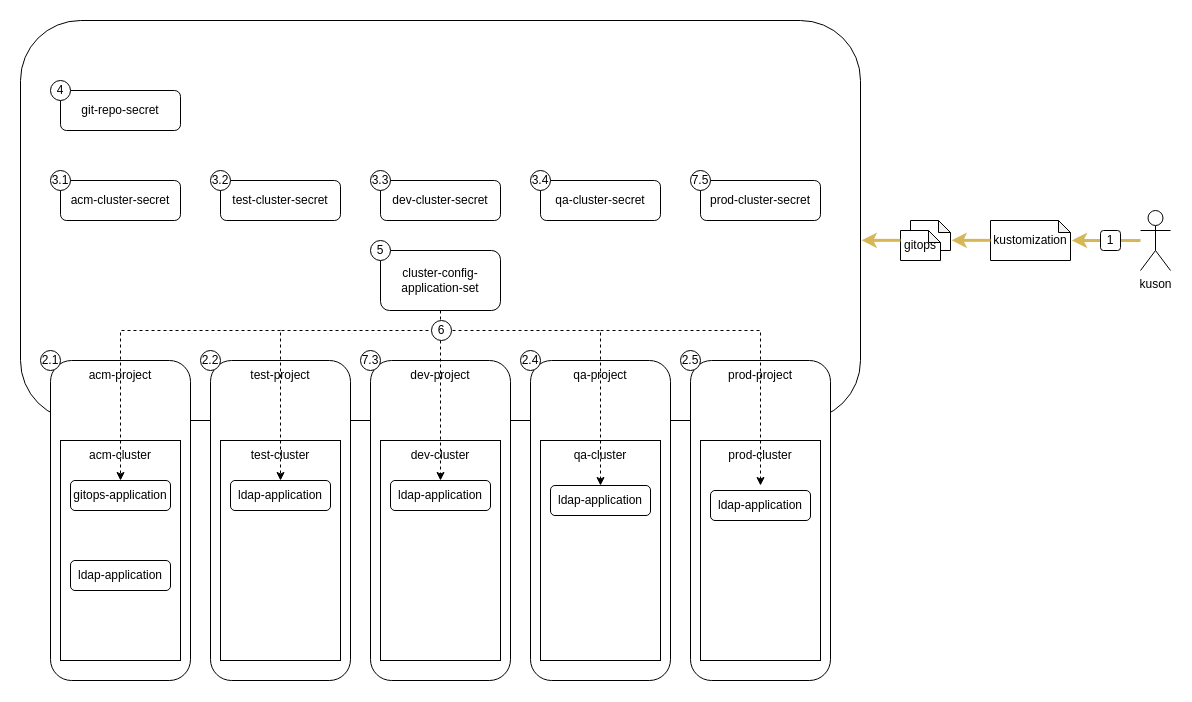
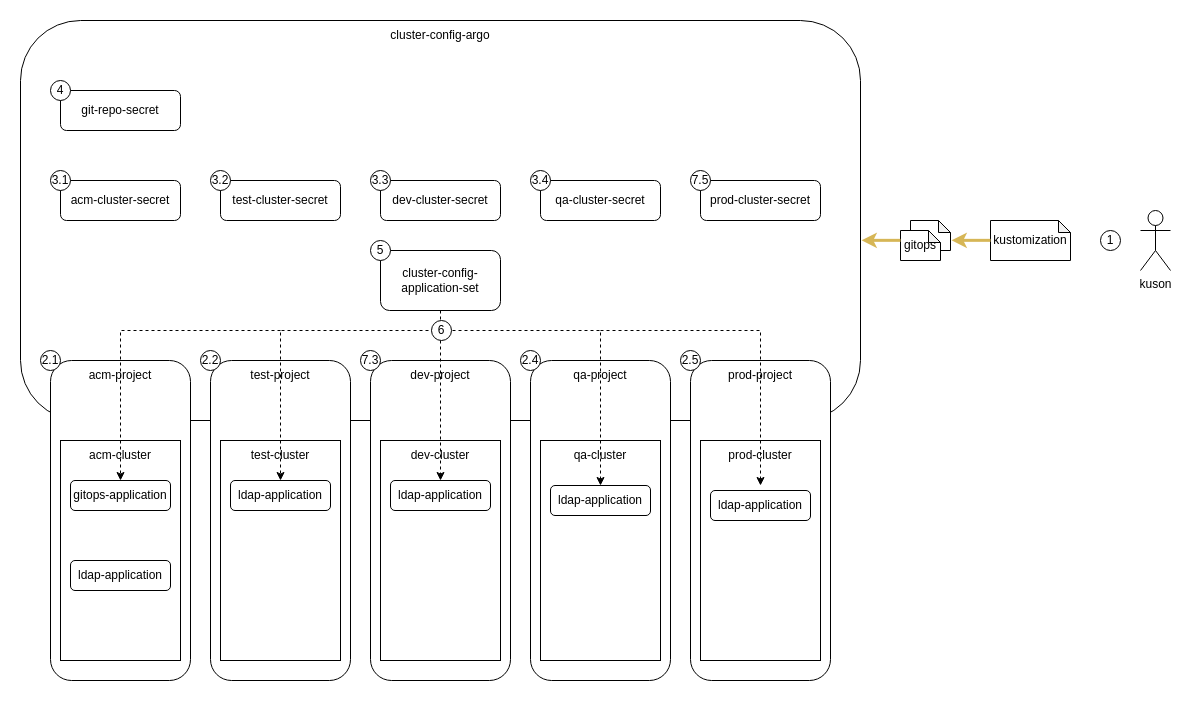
none -> (441, 36)
(1111, 241) -> (1111, 241)
(1130, 241) -> none
